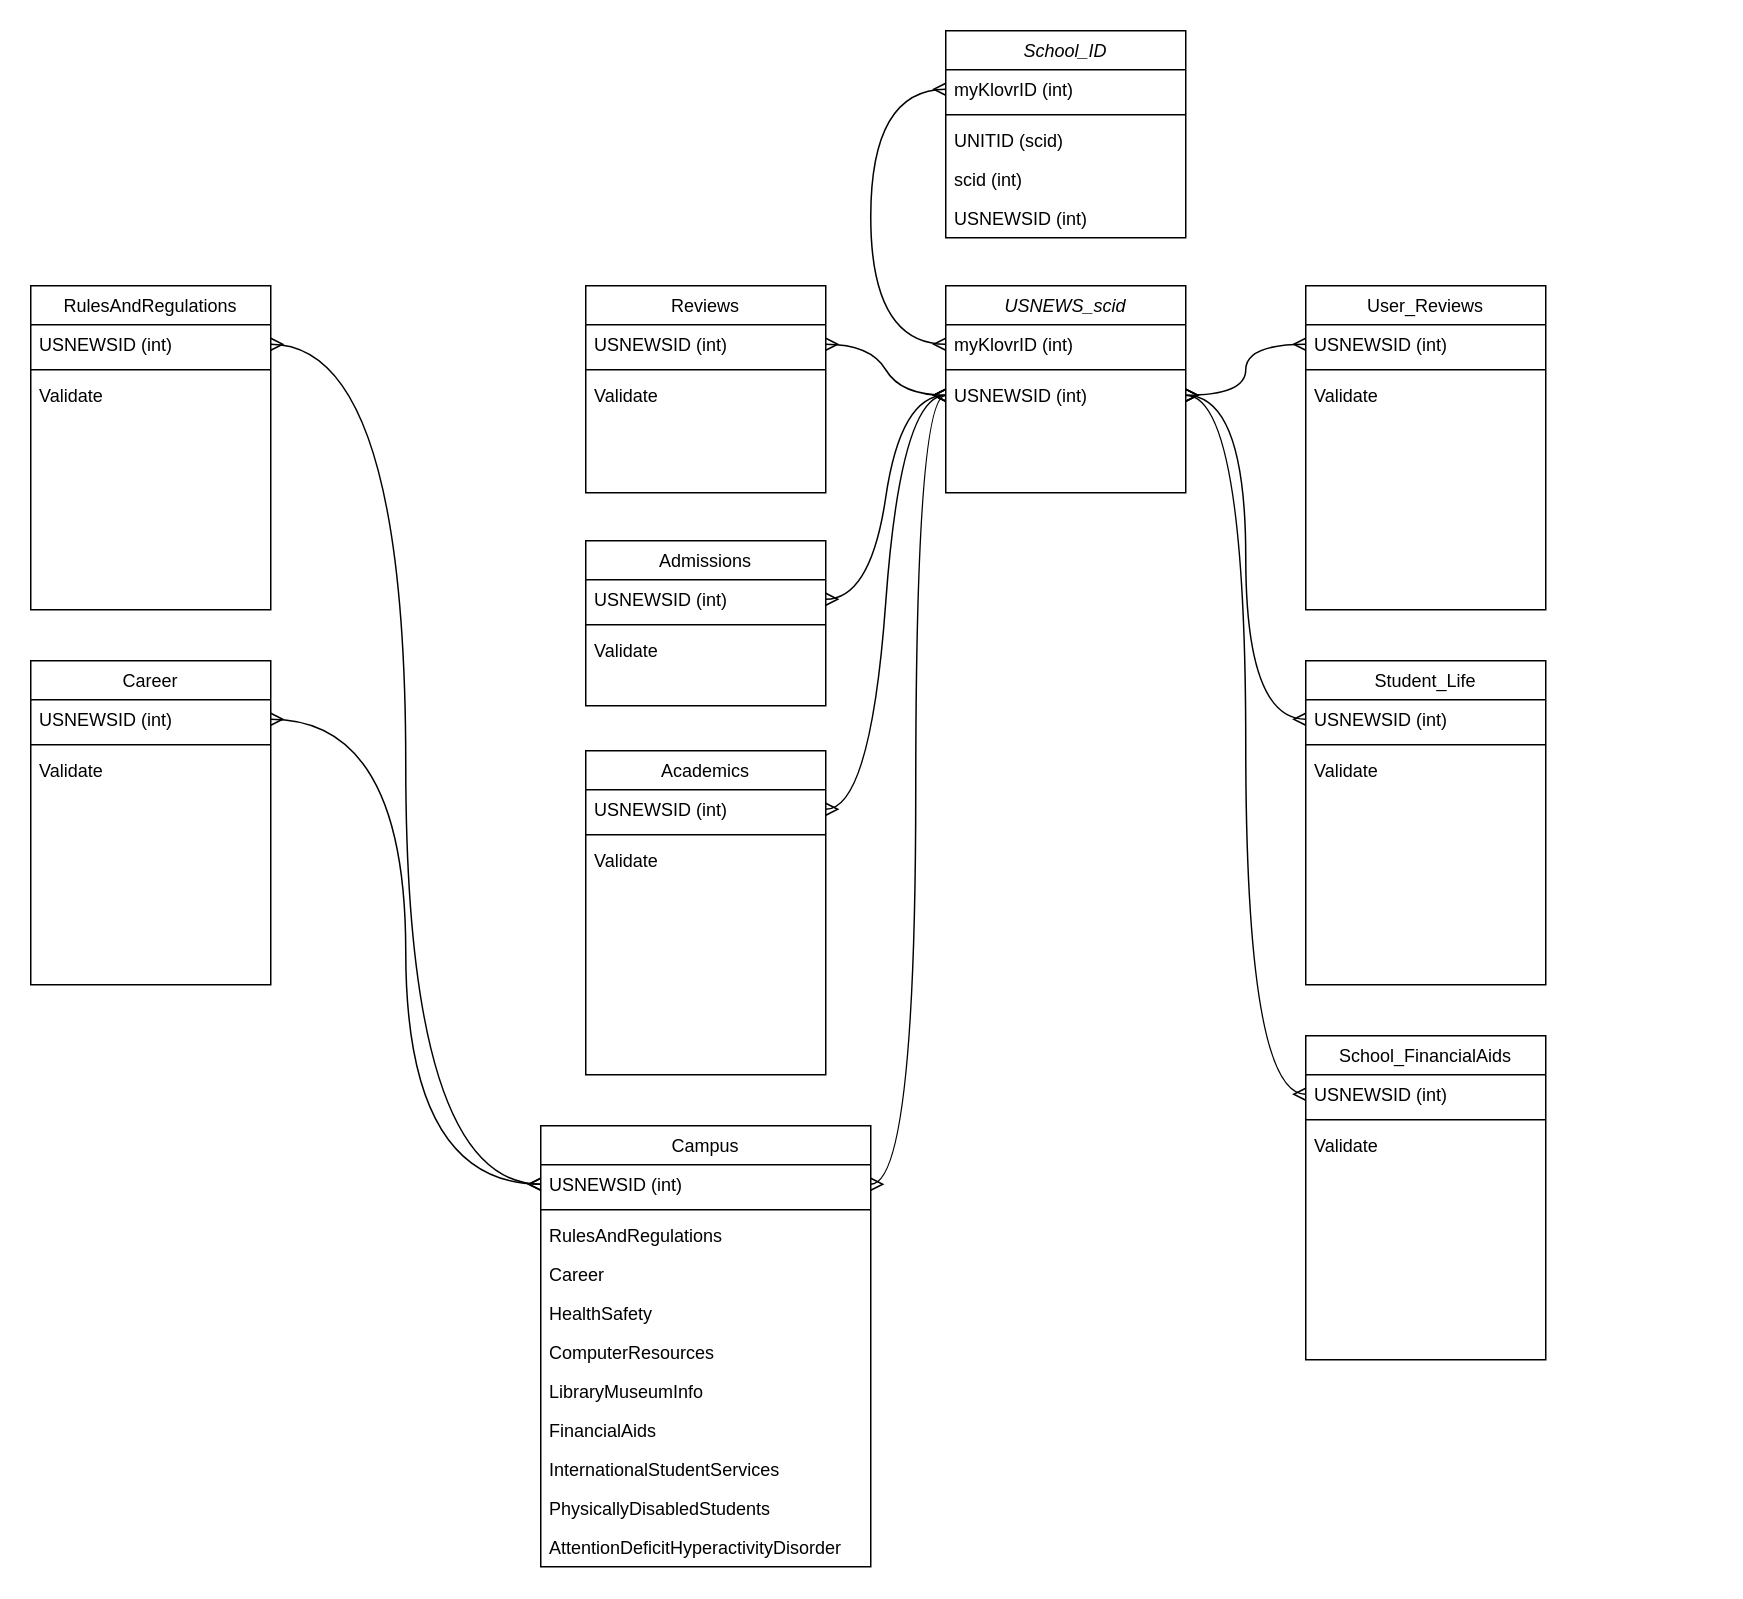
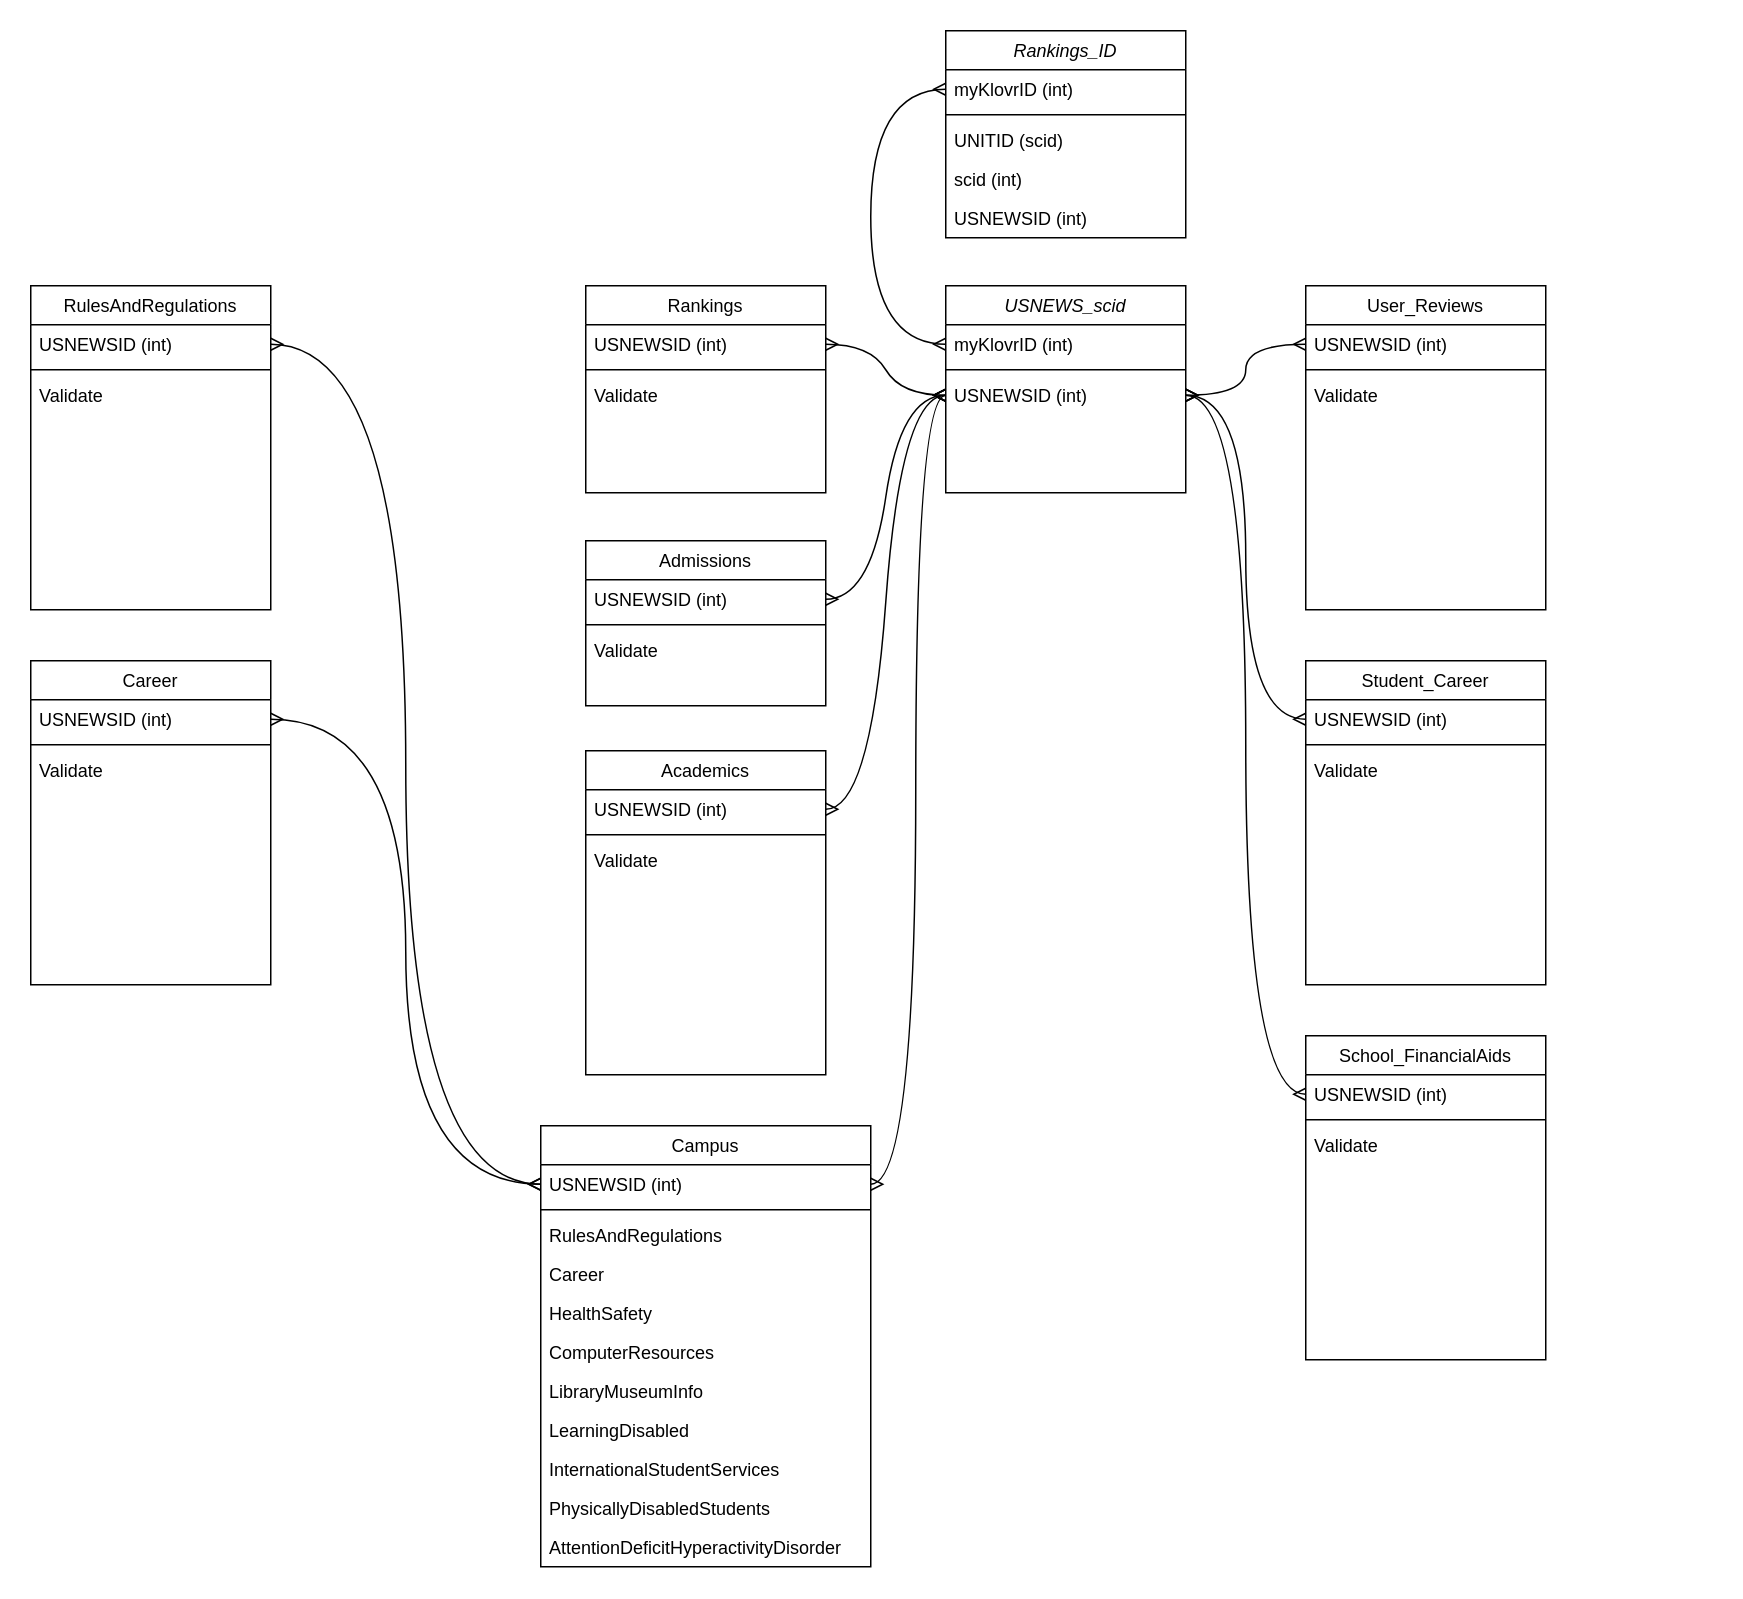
(1065, 51) -> (1065, 51)
(705, 306) -> (705, 306)
(1425, 681) -> (1425, 681)
(605, 1431) -> (623, 1431)
